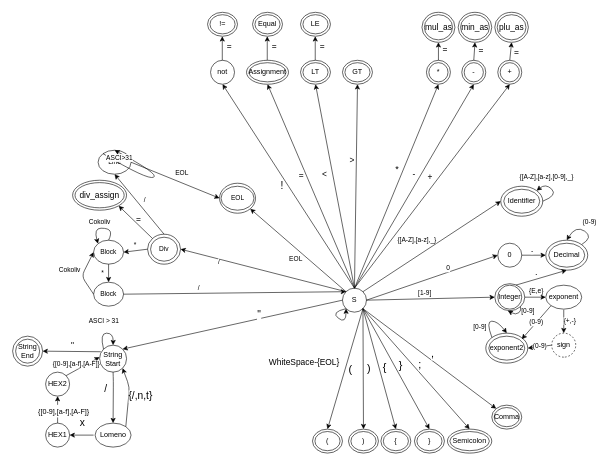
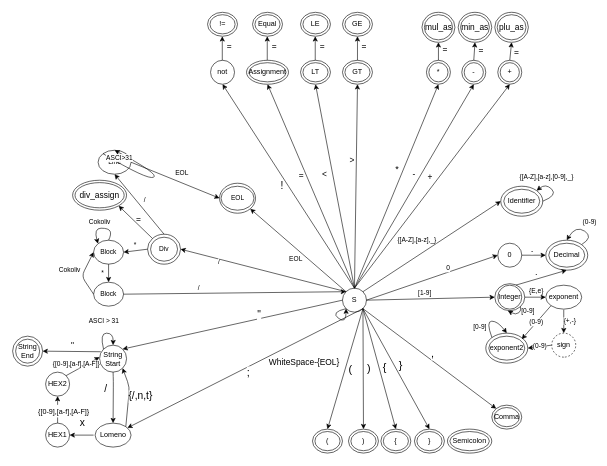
none -> (357, 24)
none -> (357, 50)
(417, 370) -> (181, 401)
